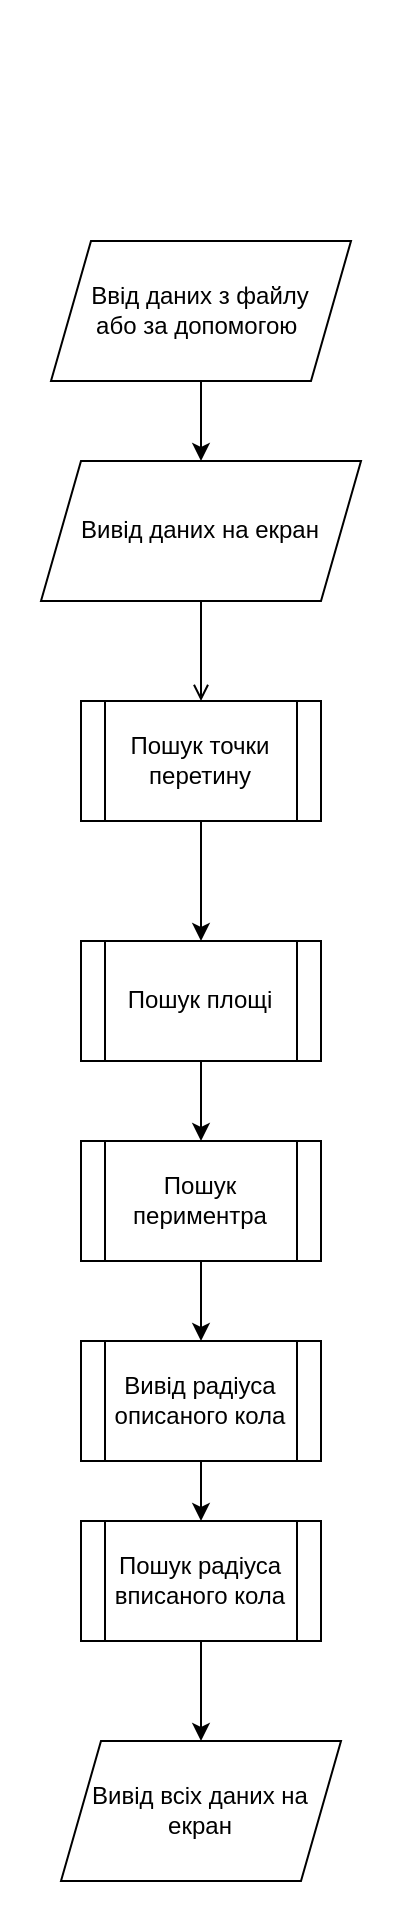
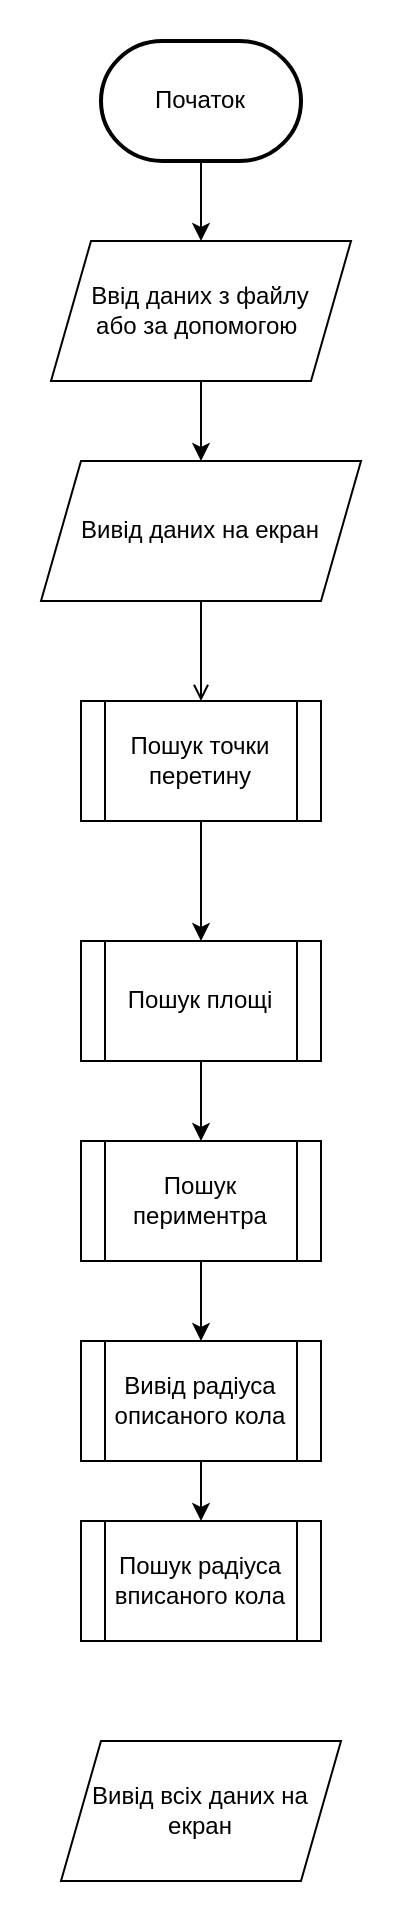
none -> (201, 101)
none -> (201, 194)
(201, 1684) -> none
